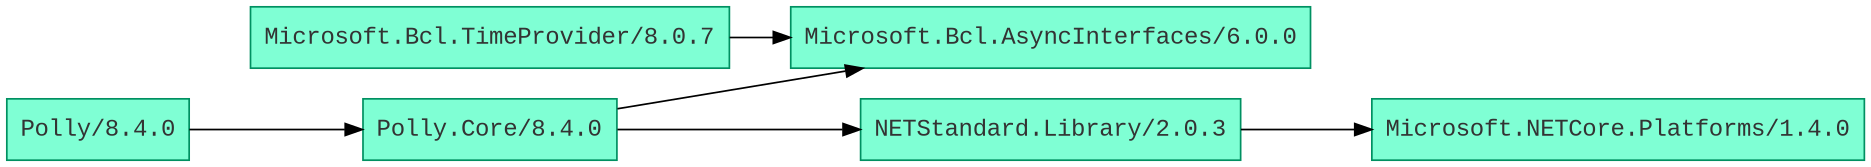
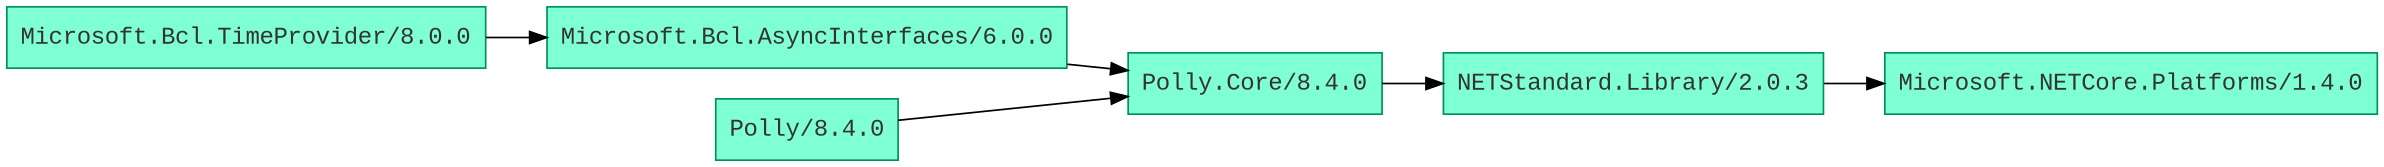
(490, 37) -> (246, 37)
(732, 90) -> (1089, 66)
